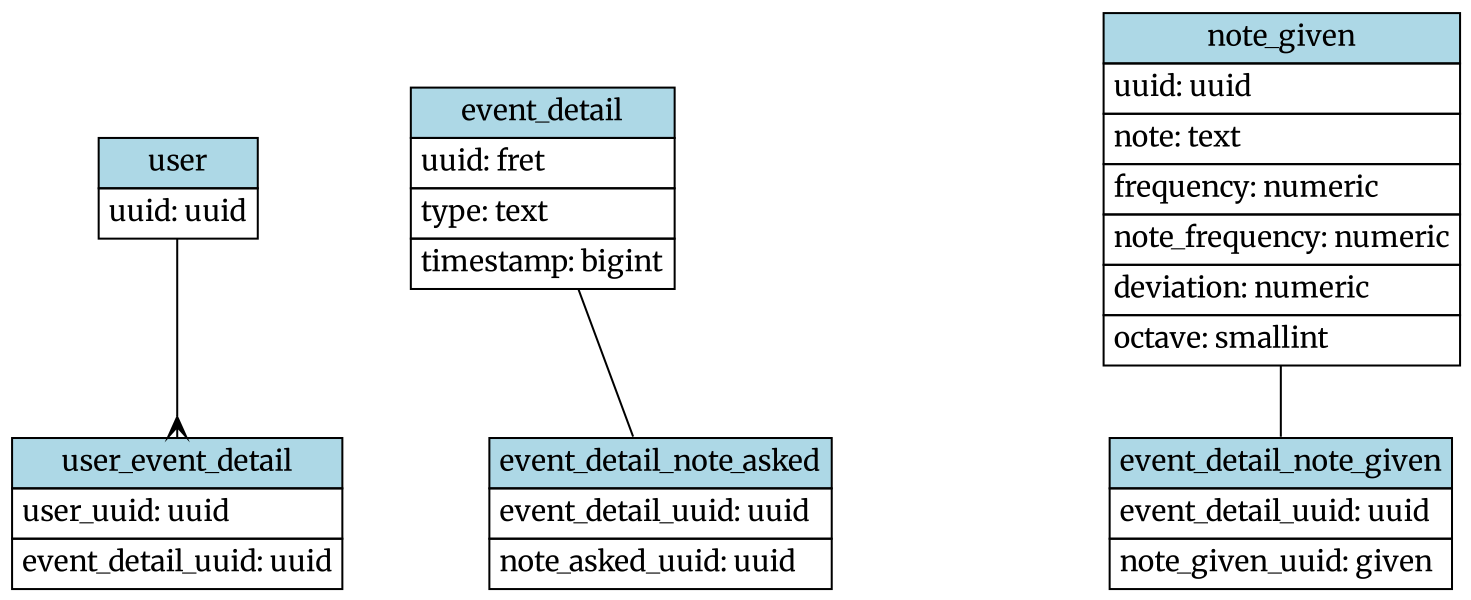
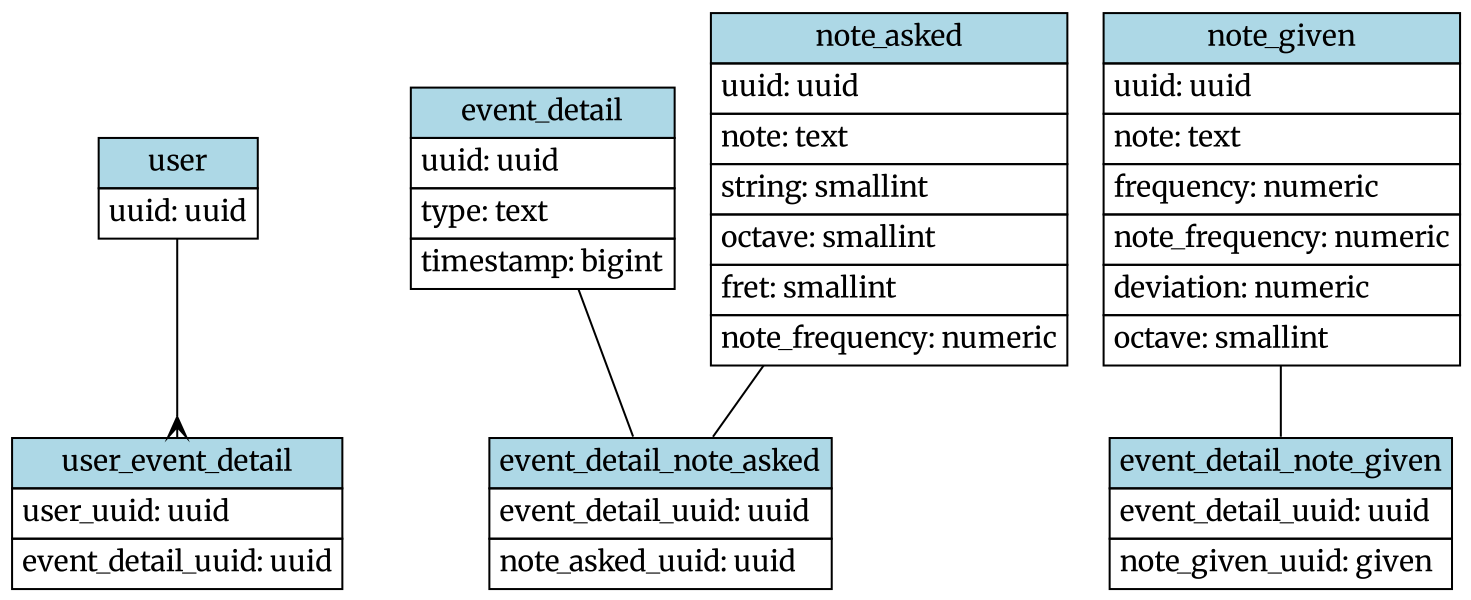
(483, 162) -> (490, 162)
none -> (888, 188)
